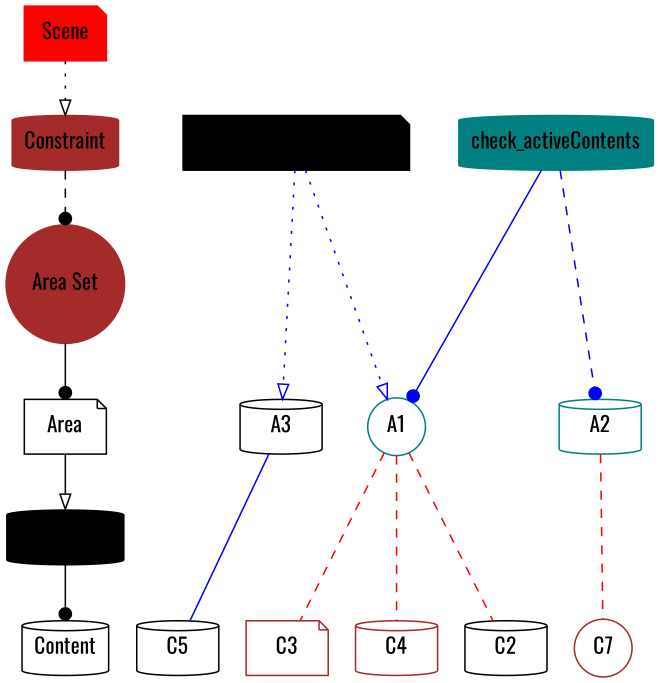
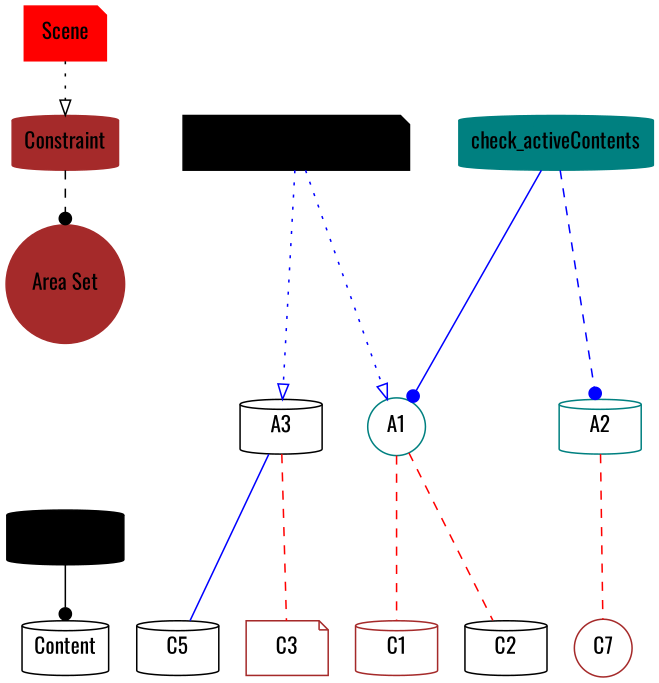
(65, 427) -> none
(342, 537) -> (284, 537)
(397, 648) -> (397, 648)
